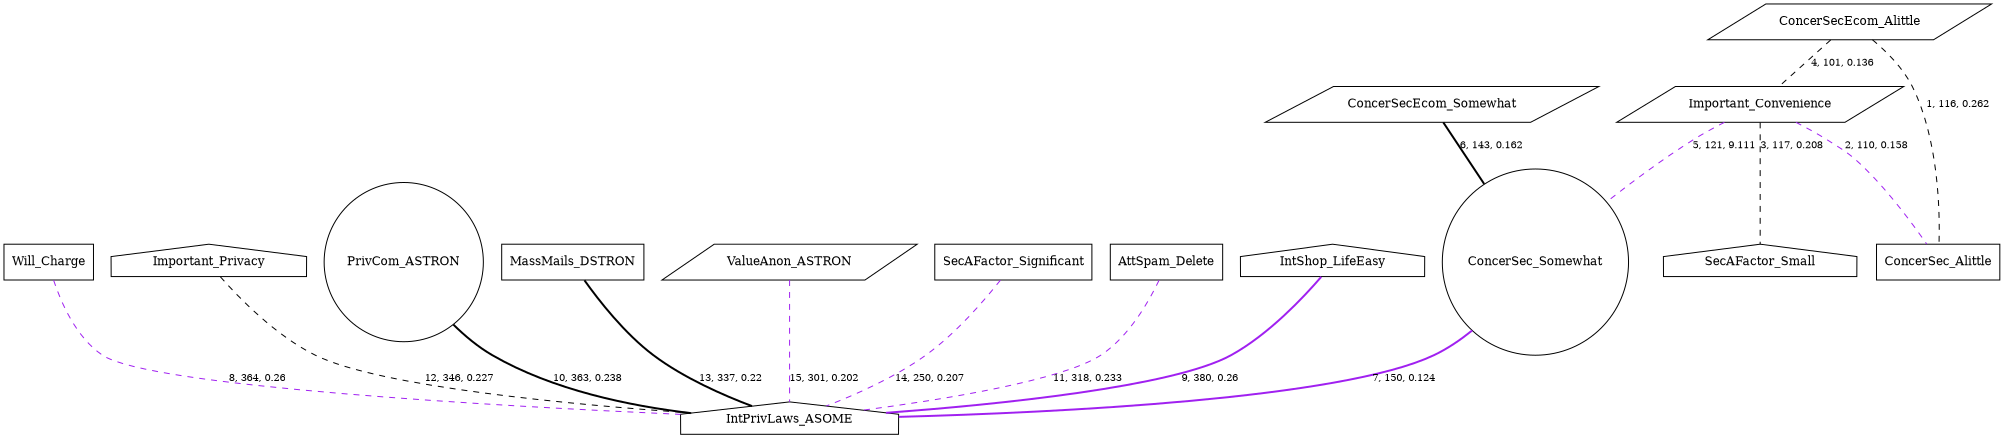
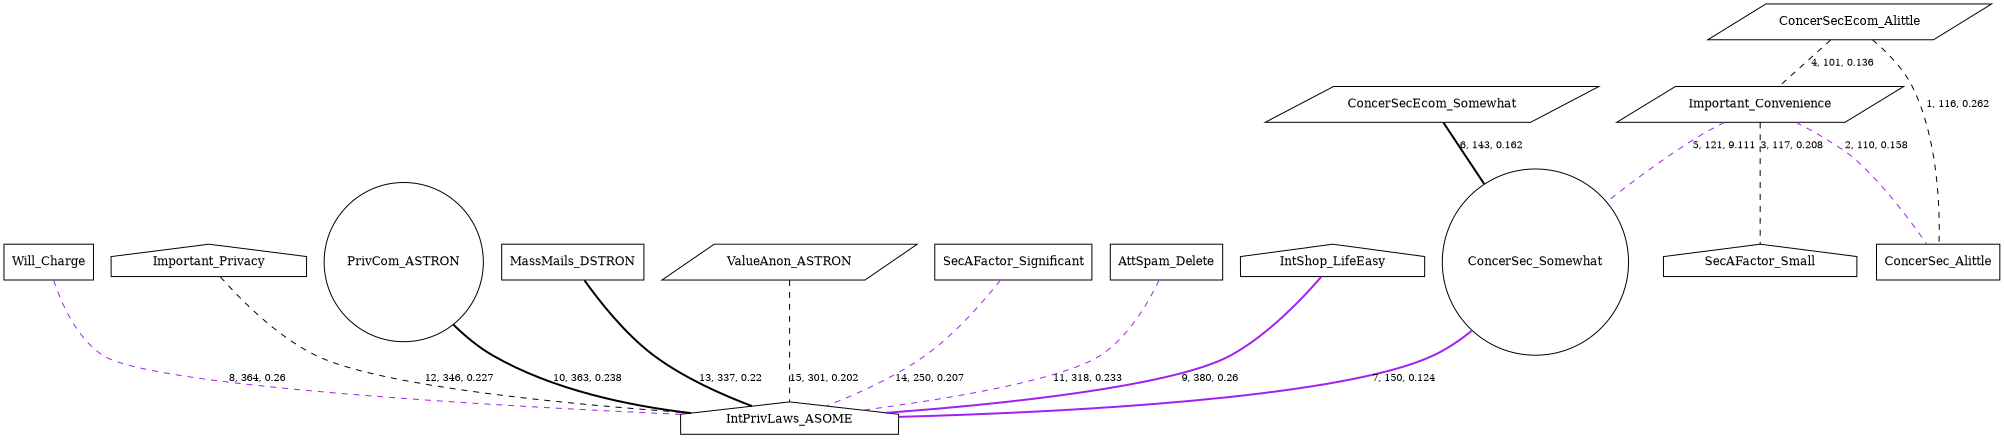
(790, 341) -> (790, 341)
